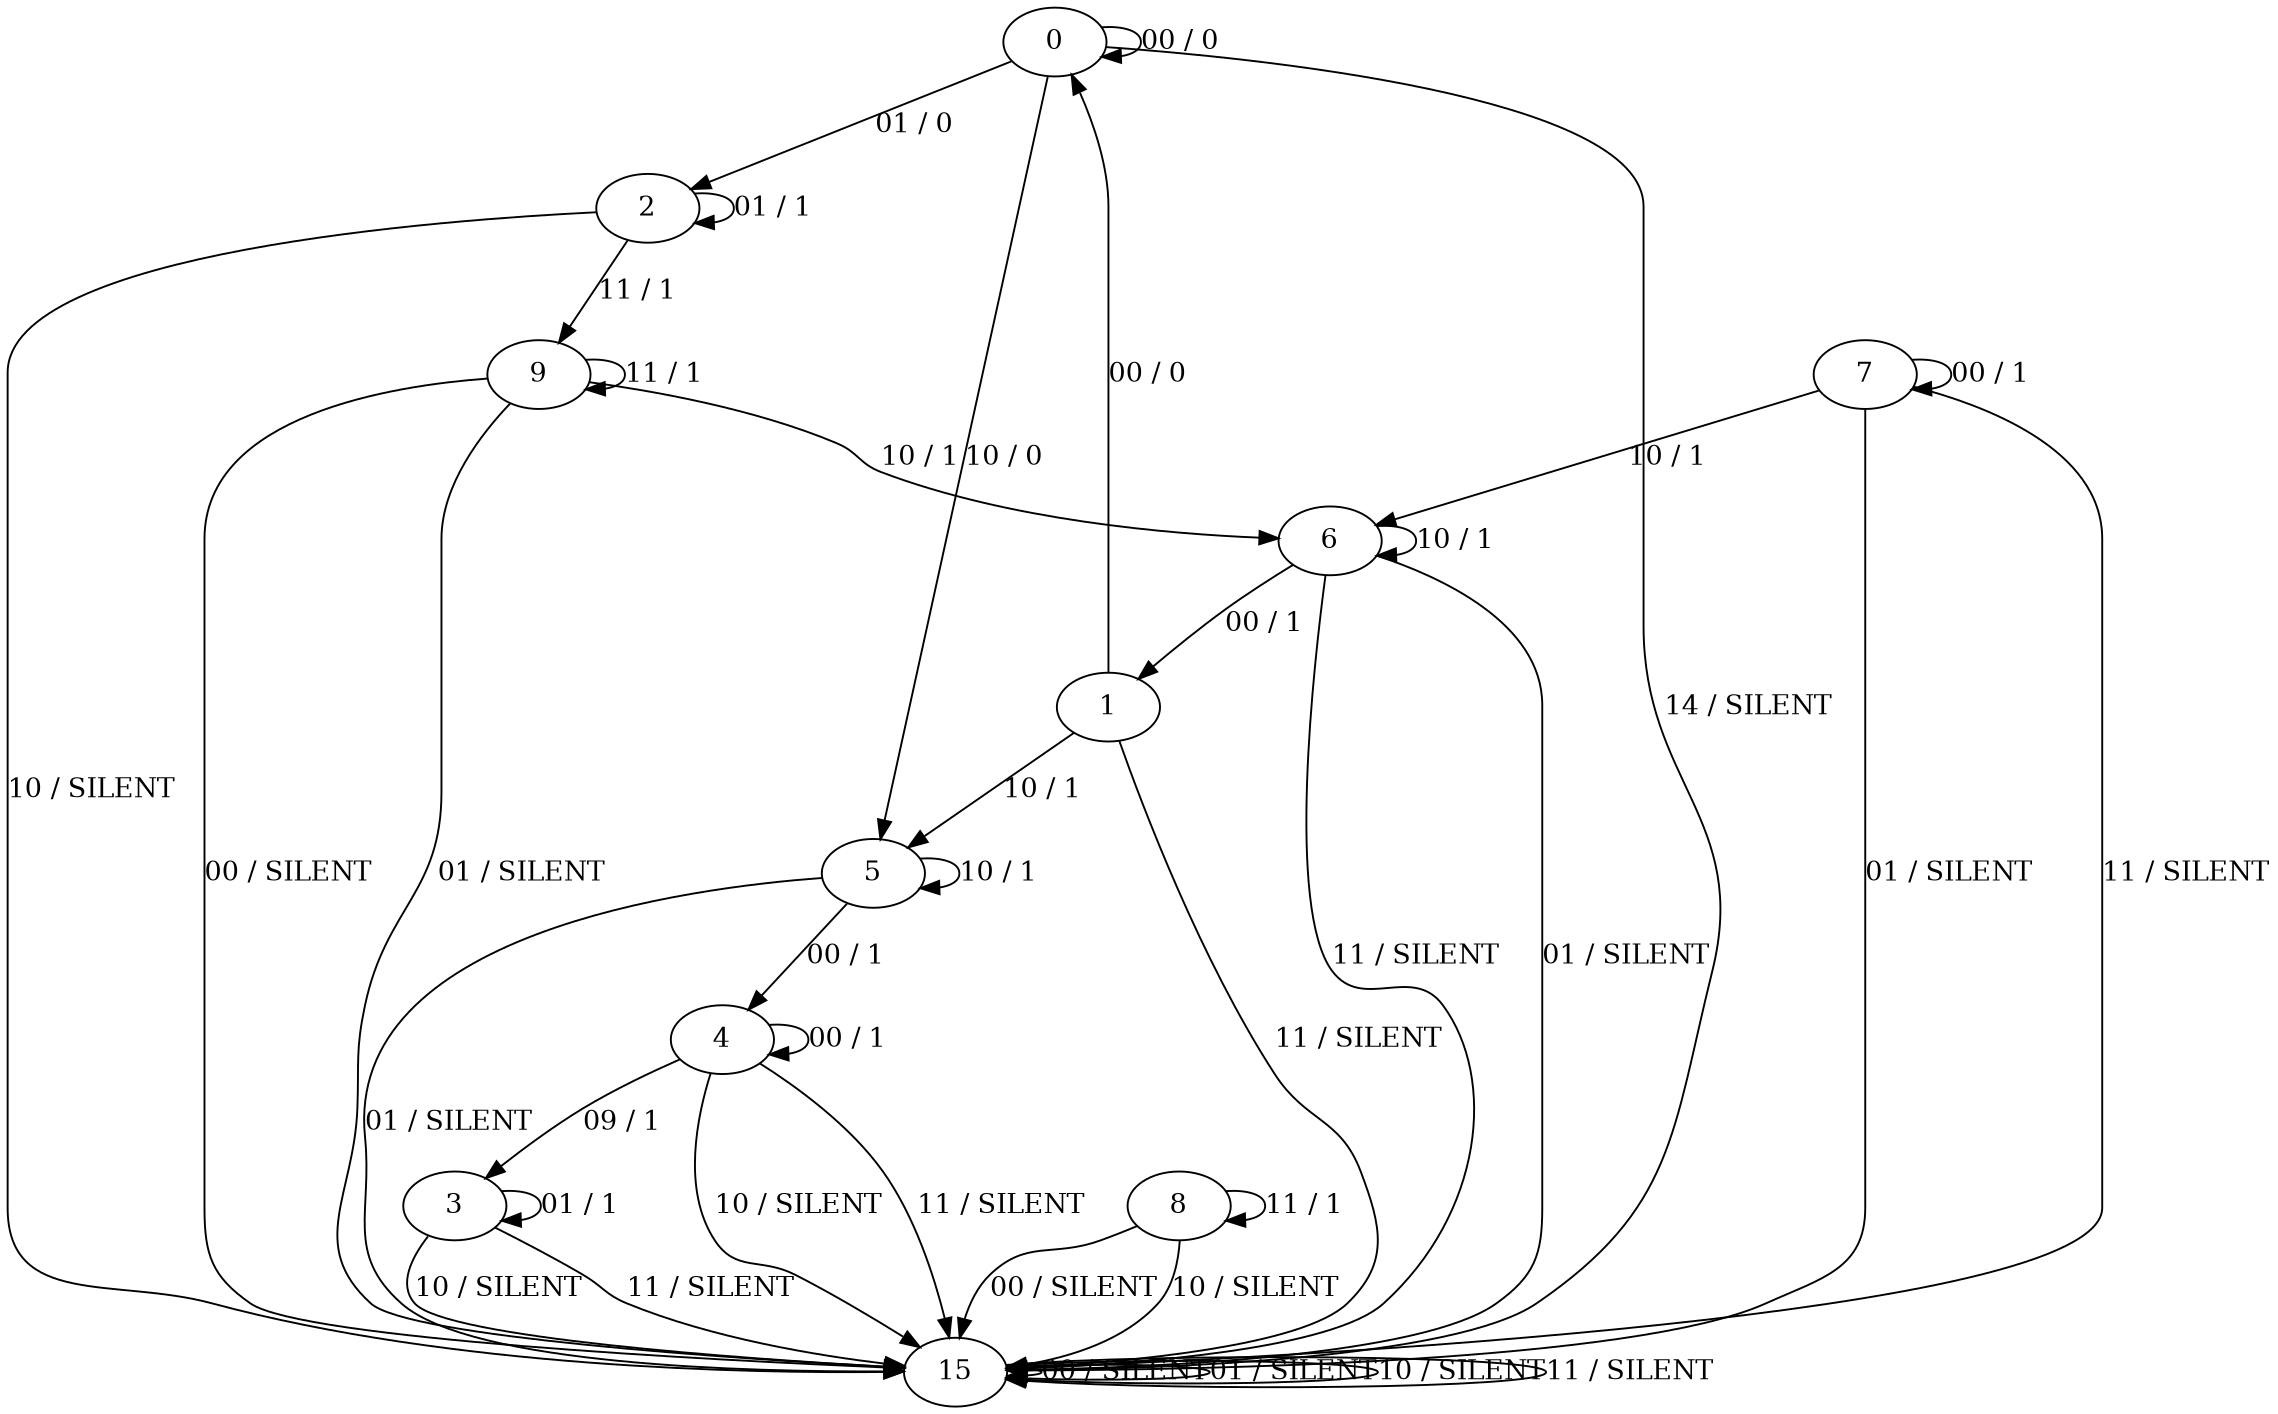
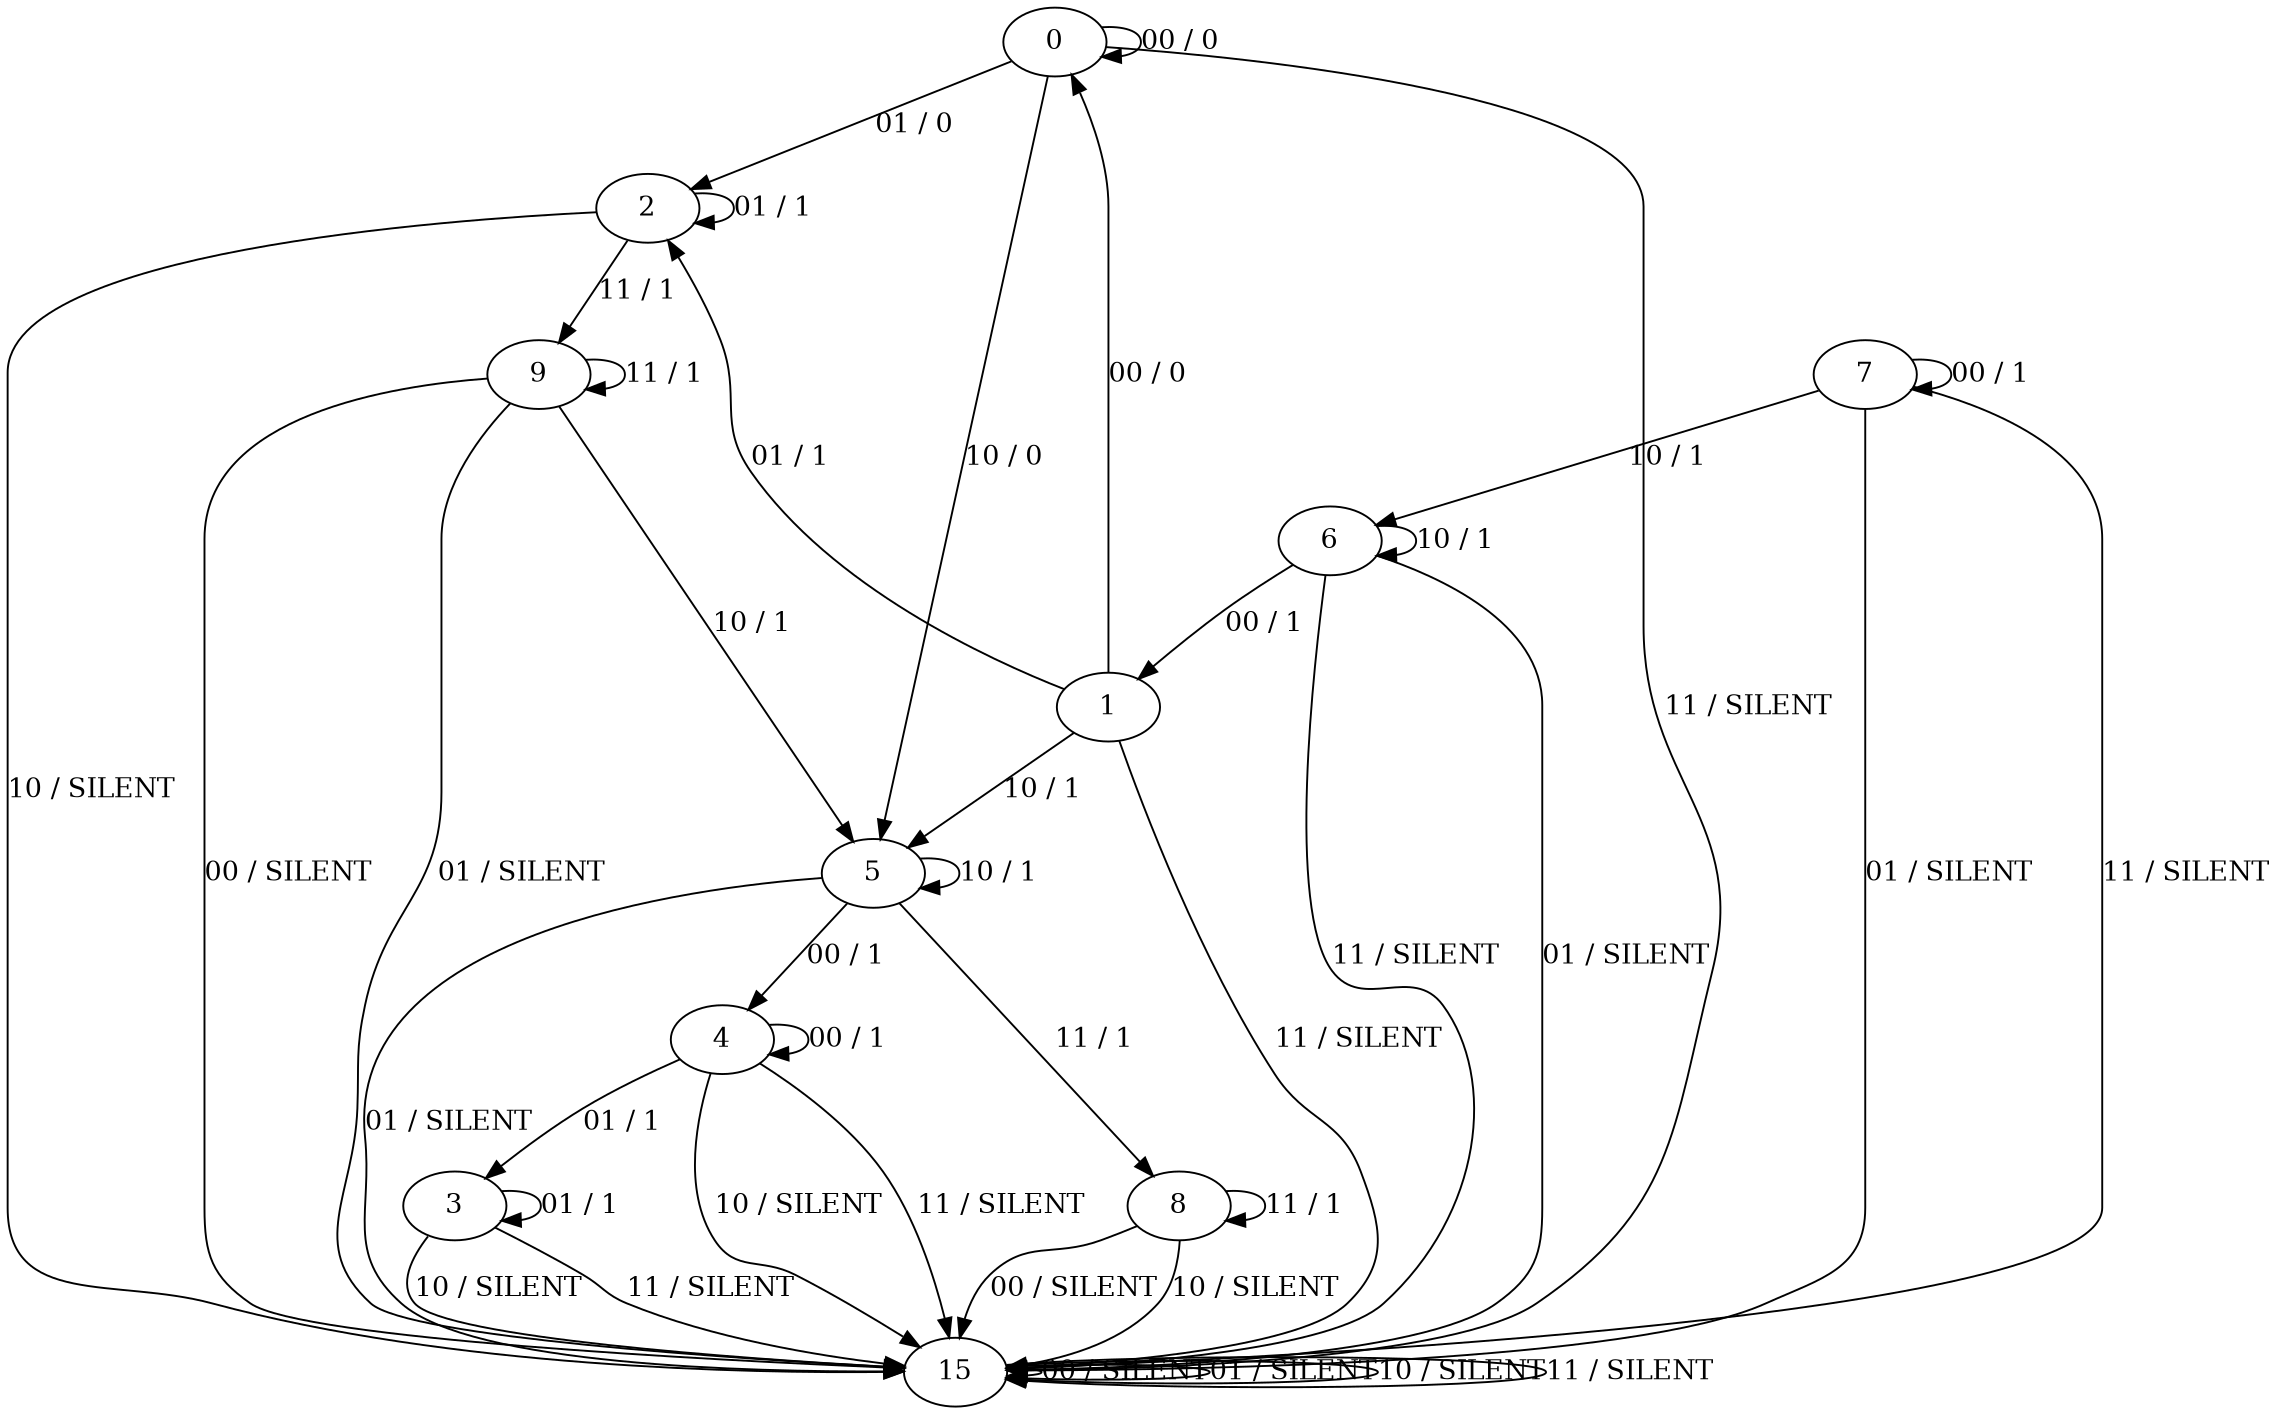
(918, 484) -> (701, 616)
none -> (802, 530)
(1749, 707) -> (1749, 707)
none -> (1020, 1033)
(622, 1123) -> (622, 1123)
